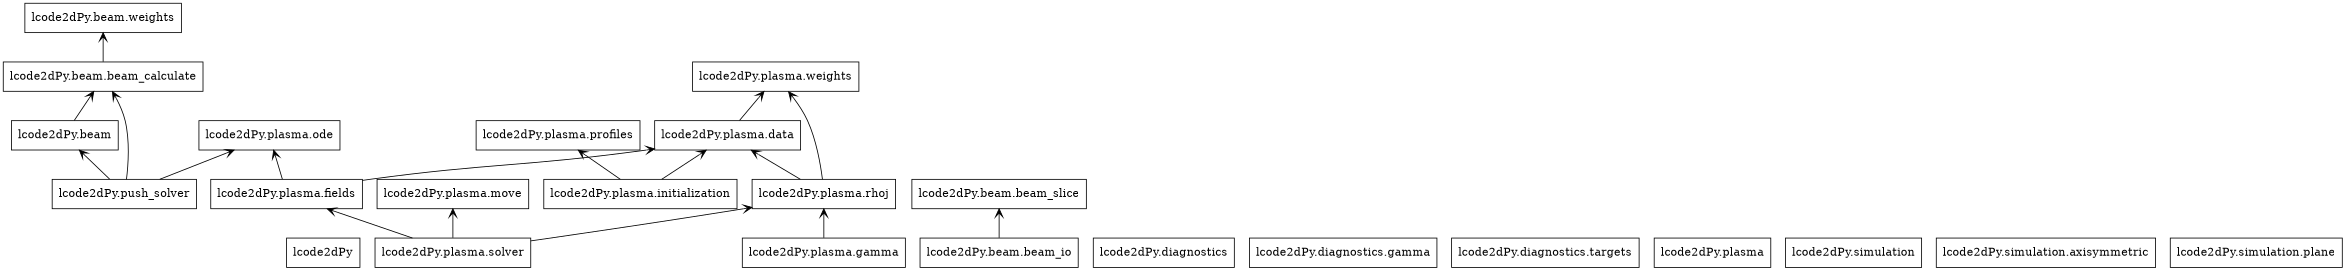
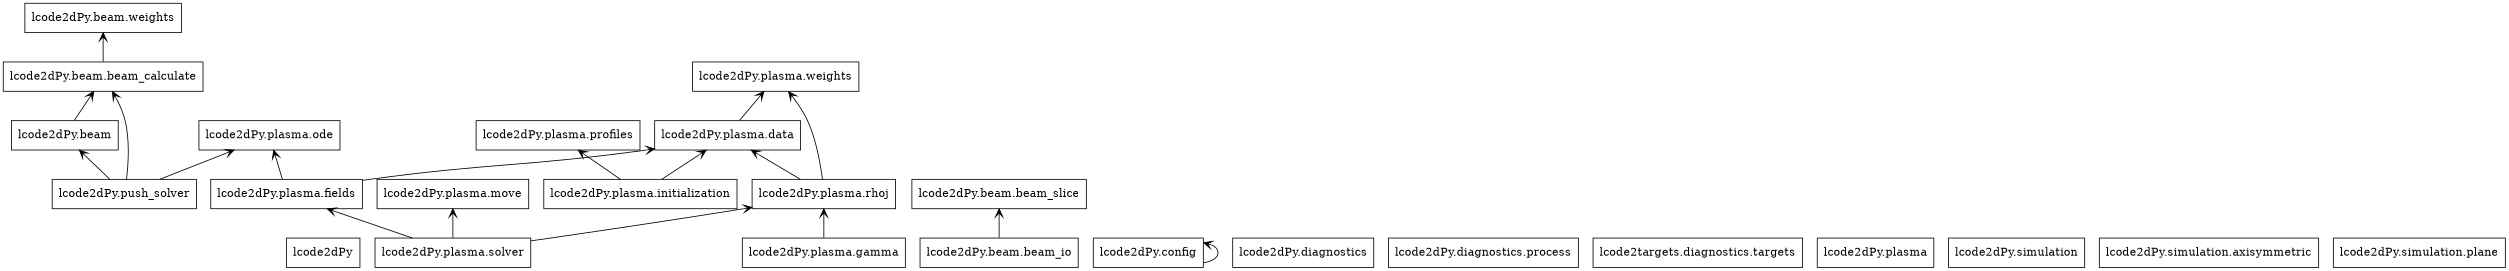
none -> (1148, 253)
(1343, 253) -> (1483, 253)
(1545, 253) -> (1698, 253)
